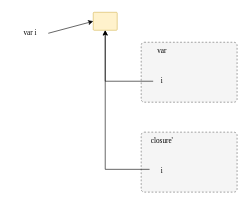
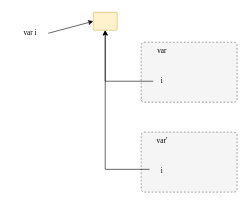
(162, 141) -> (162, 141)
